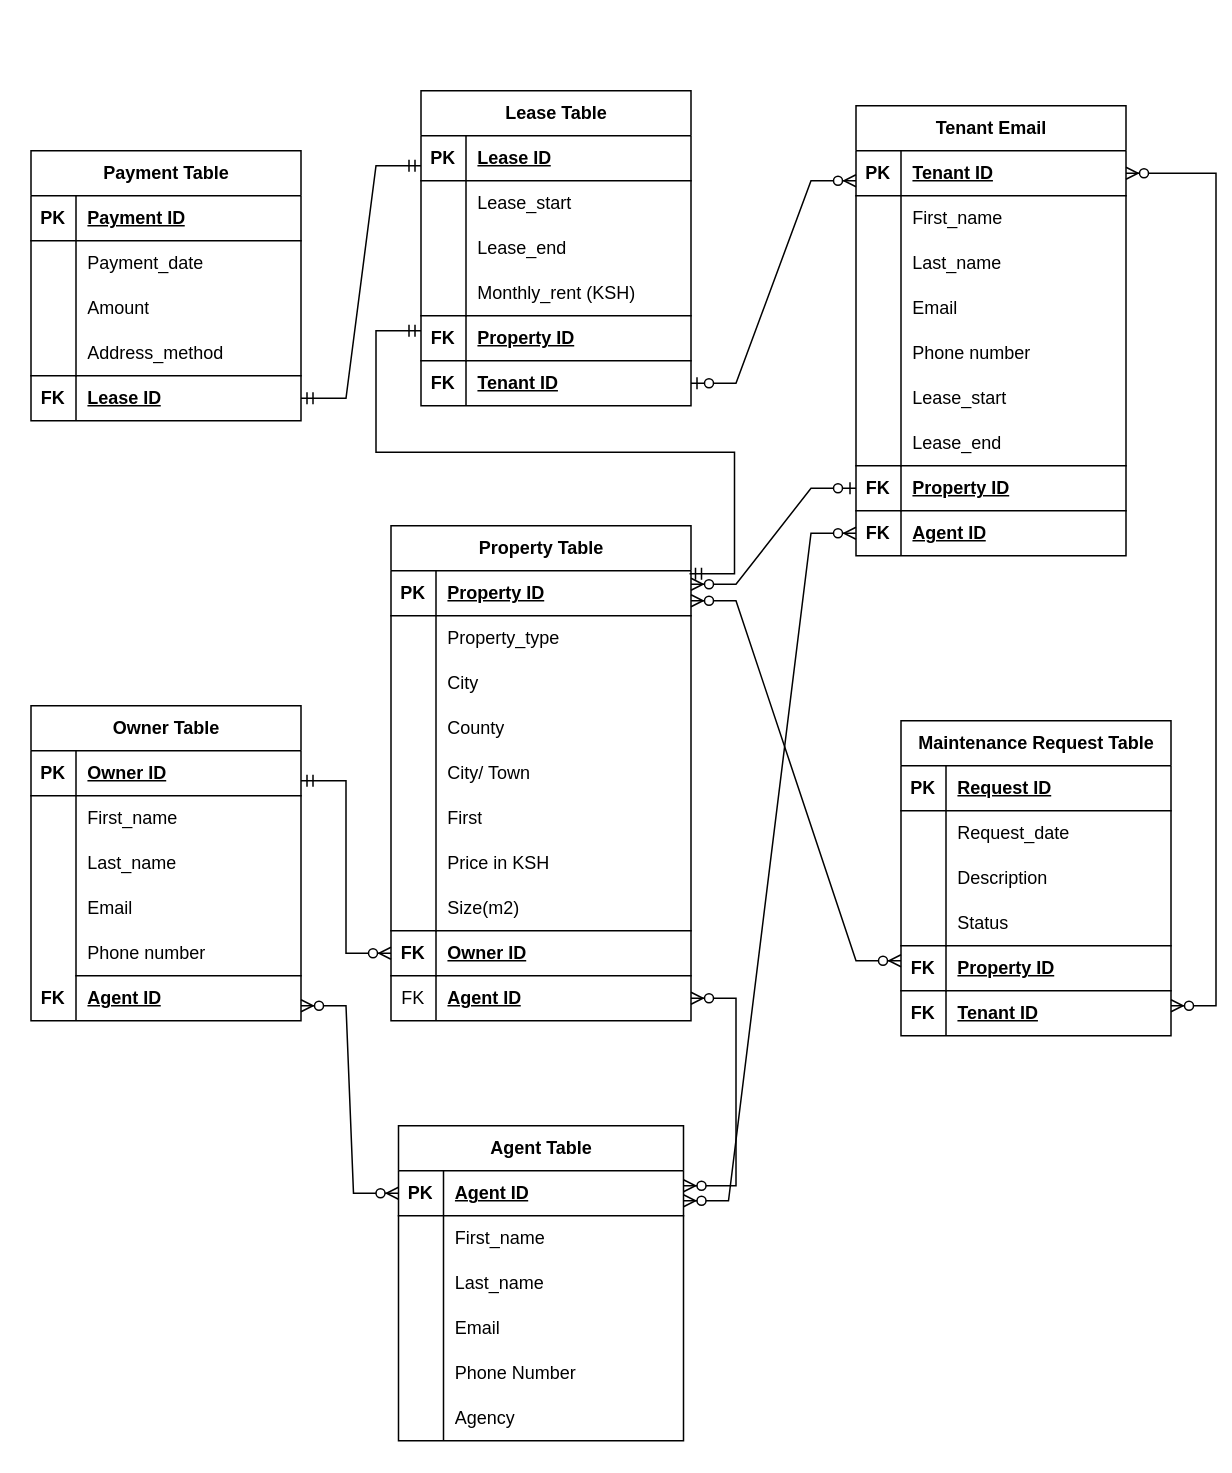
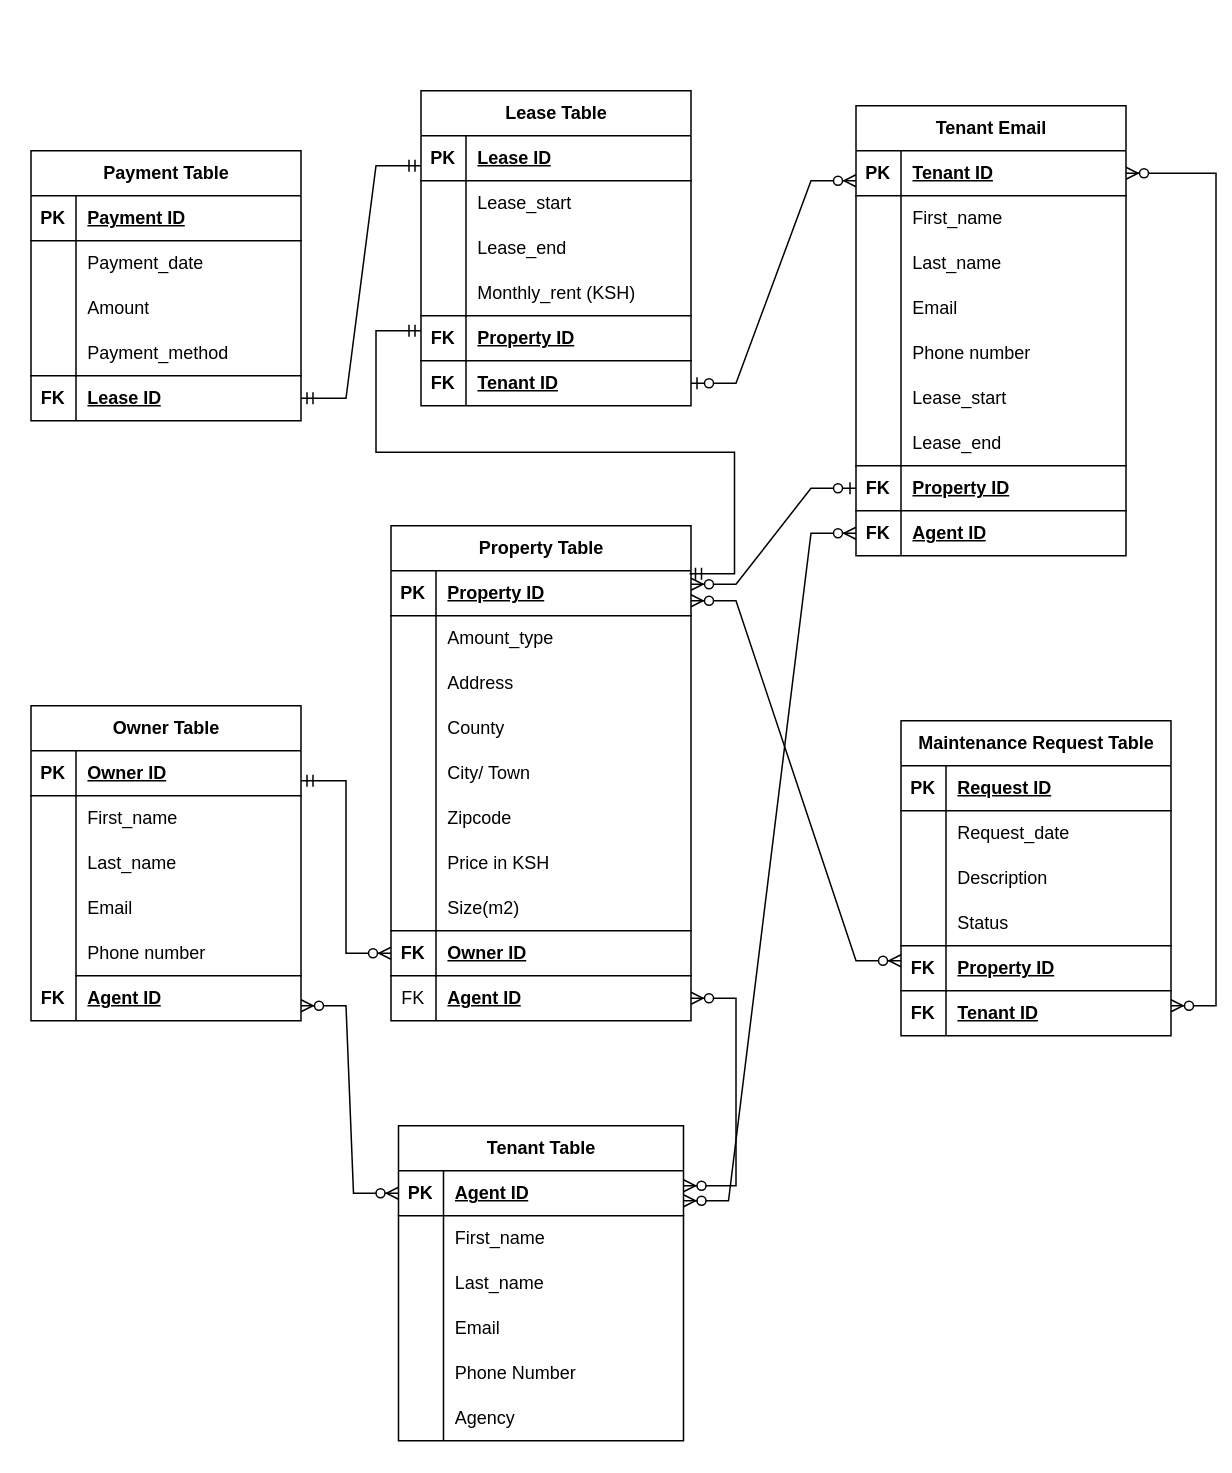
(158, 353) -> (158, 353)
(513, 638) -> (503, 638)
(466, 683) -> (483, 683)
(471, 818) -> (481, 818)
(542, 1148) -> (542, 1148)
